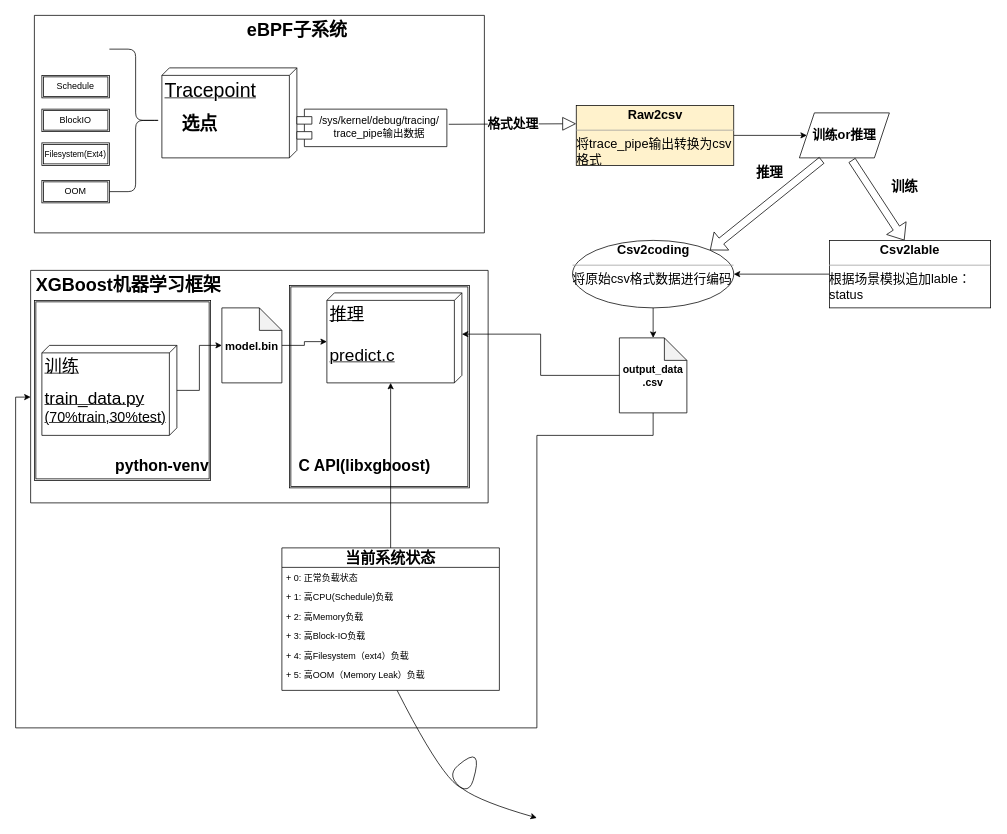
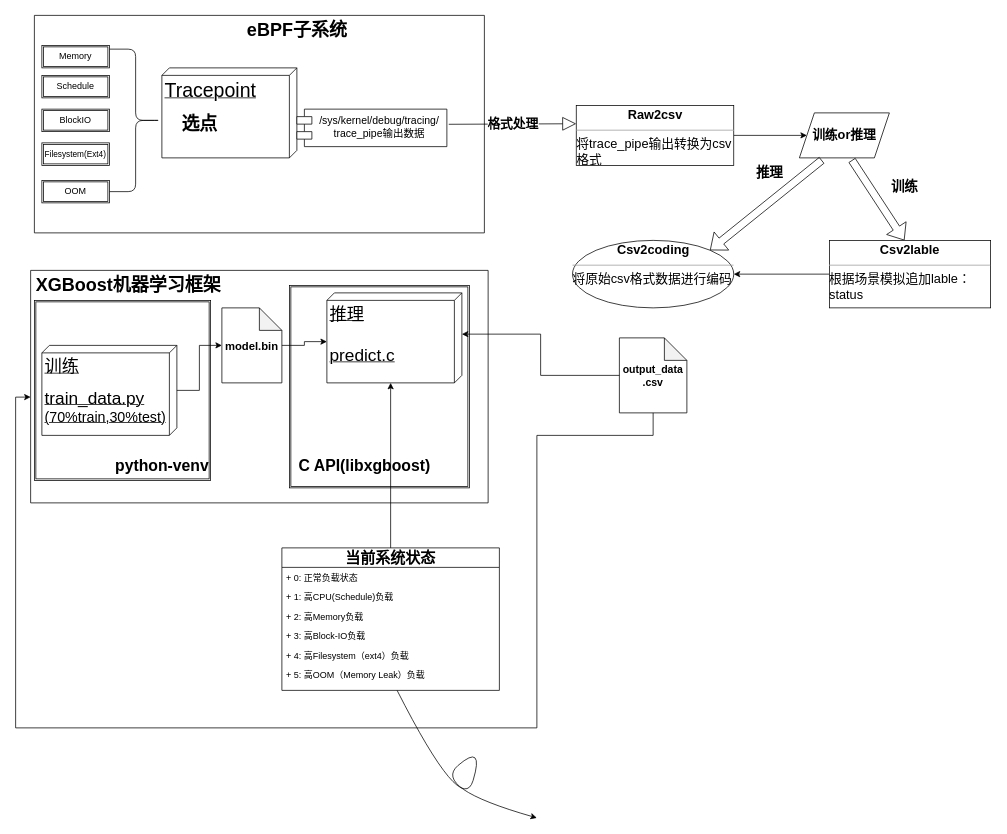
none -> (75, 57)
(655, 135) -> (655, 135)
(653, 331) -> none
